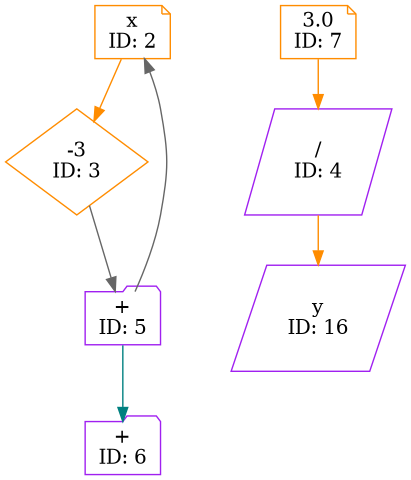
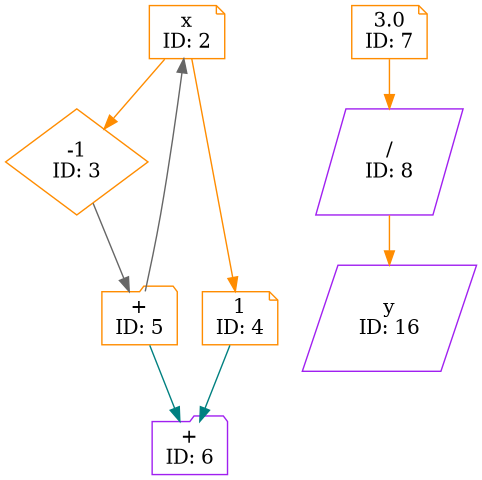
(77, 162) -> (77, 162)
(318, 162) -> (389, 162)
(123, 318) -> (140, 318)
none -> (240, 318)
